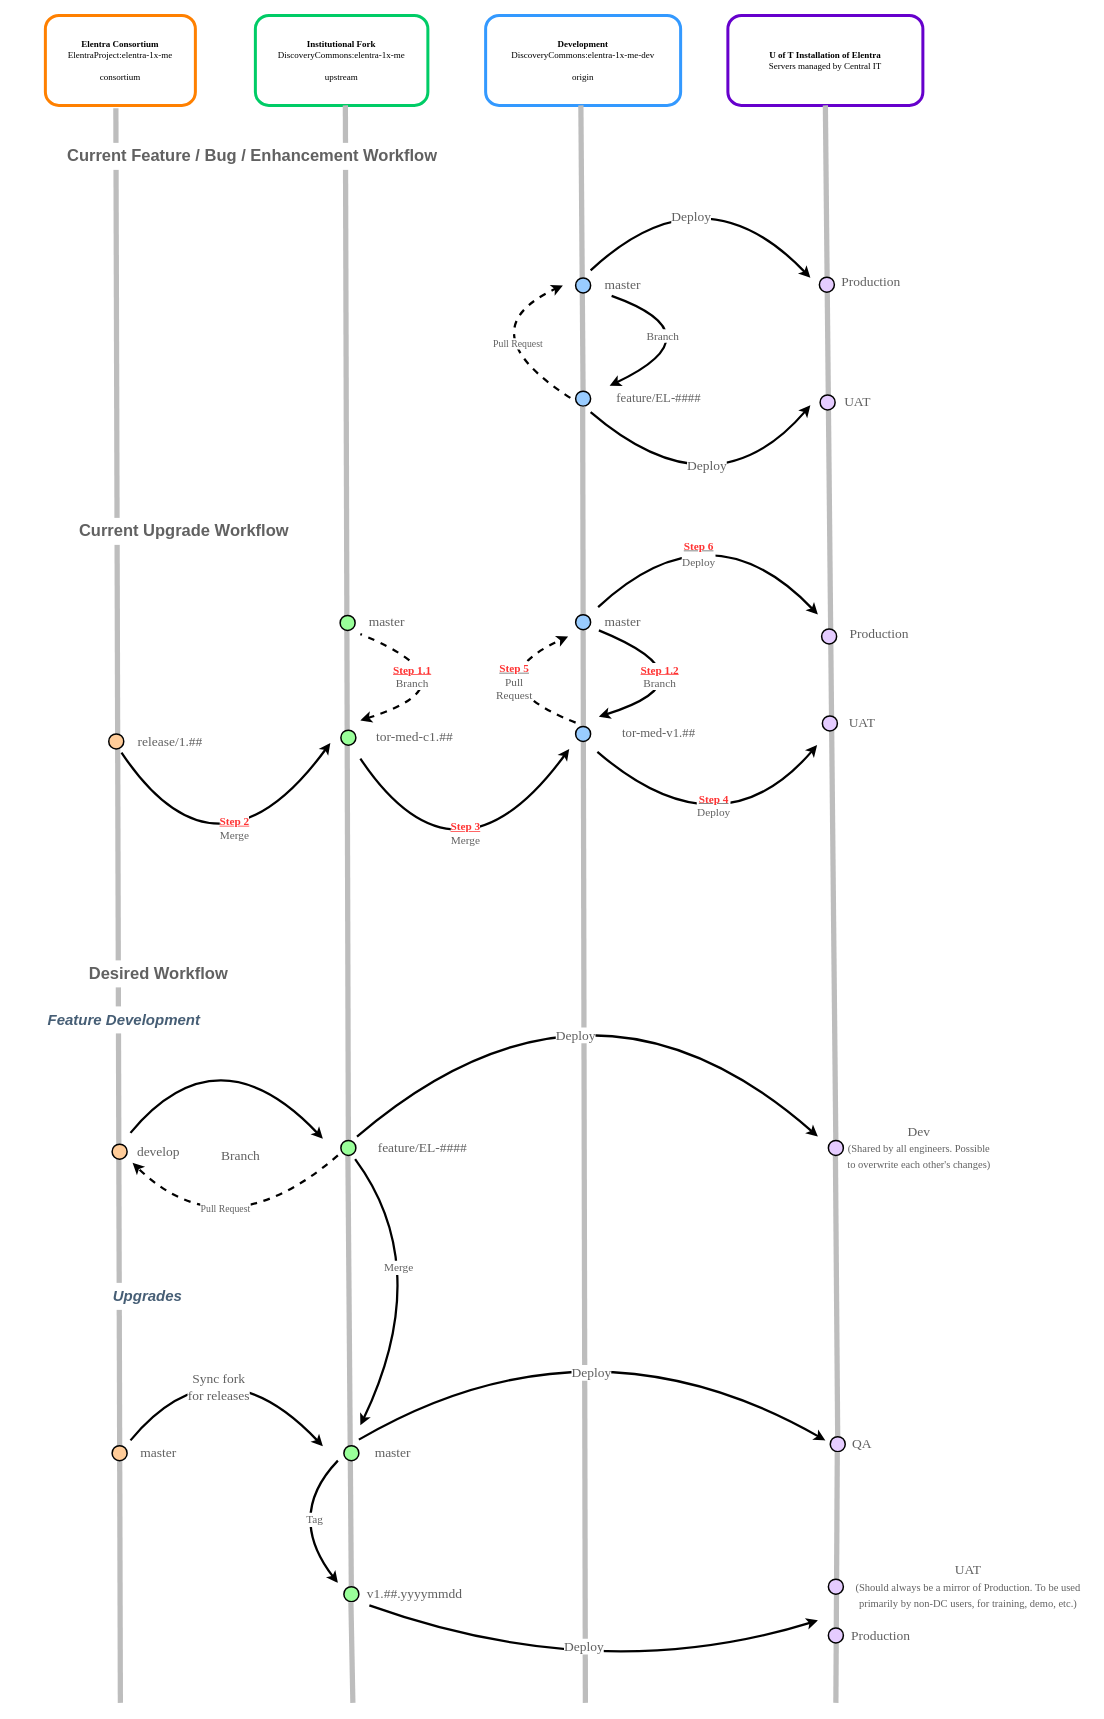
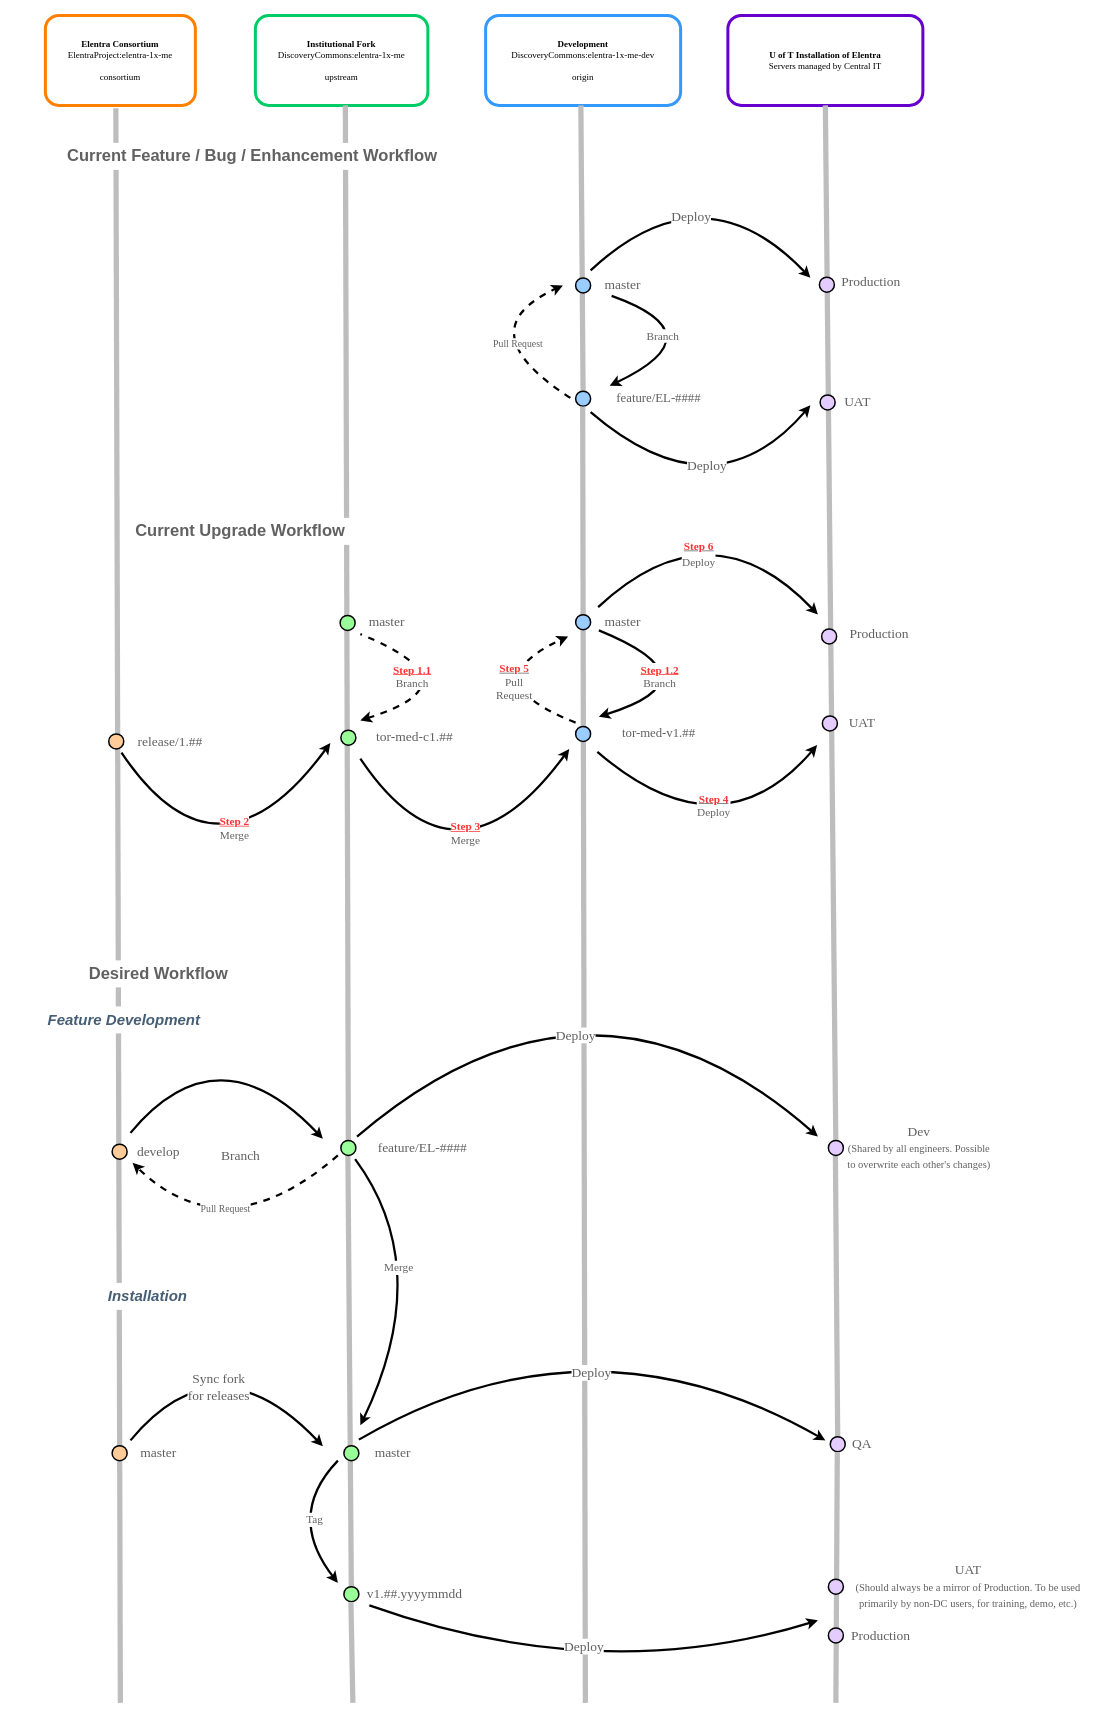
(184, 531) -> (240, 531)
(148, 1296) -> (148, 1296)
